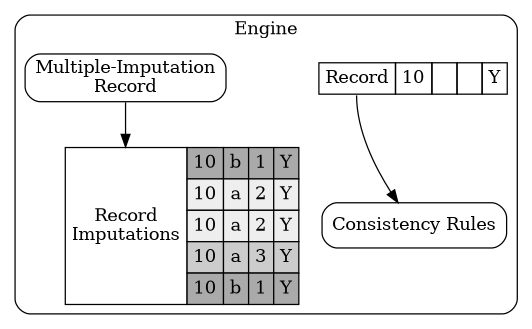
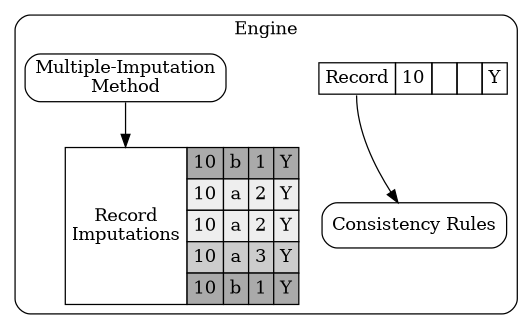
(126, 78) -> (126, 78)
